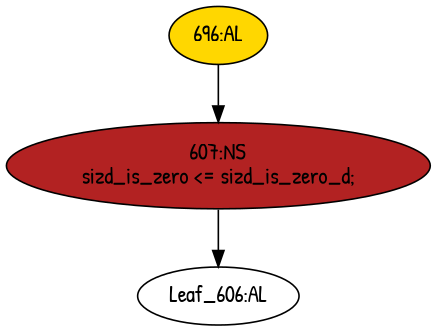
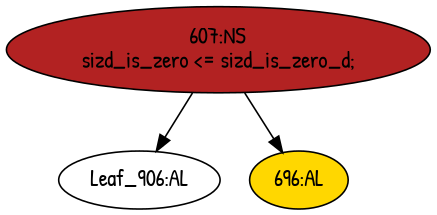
(218, 85) -> (259, 116)
(218, 296) -> (139, 180)
